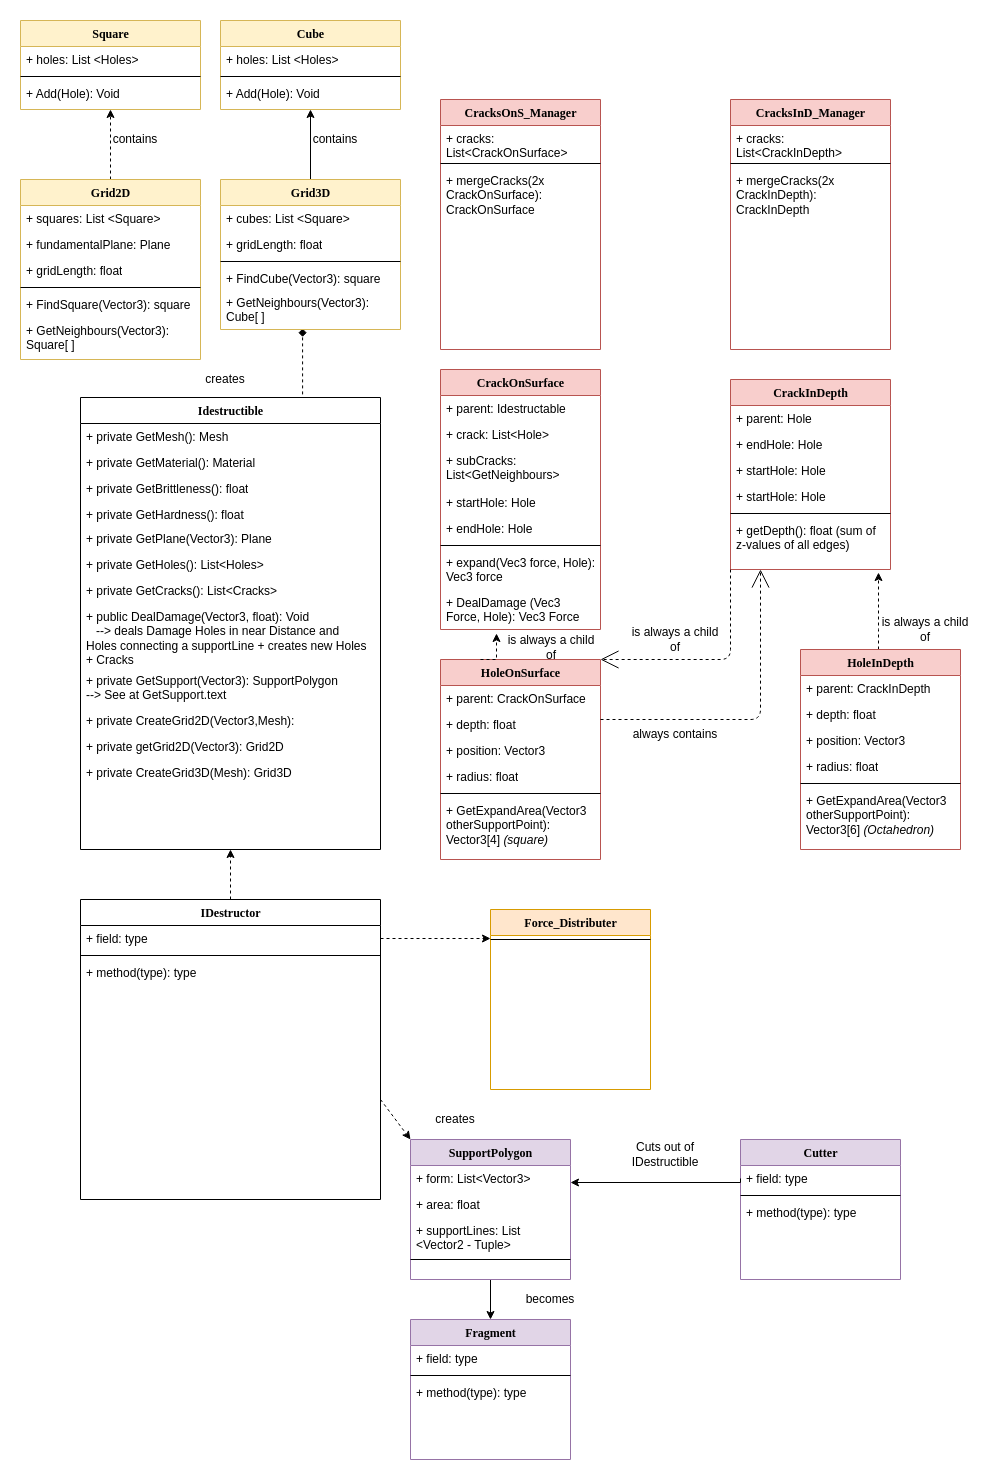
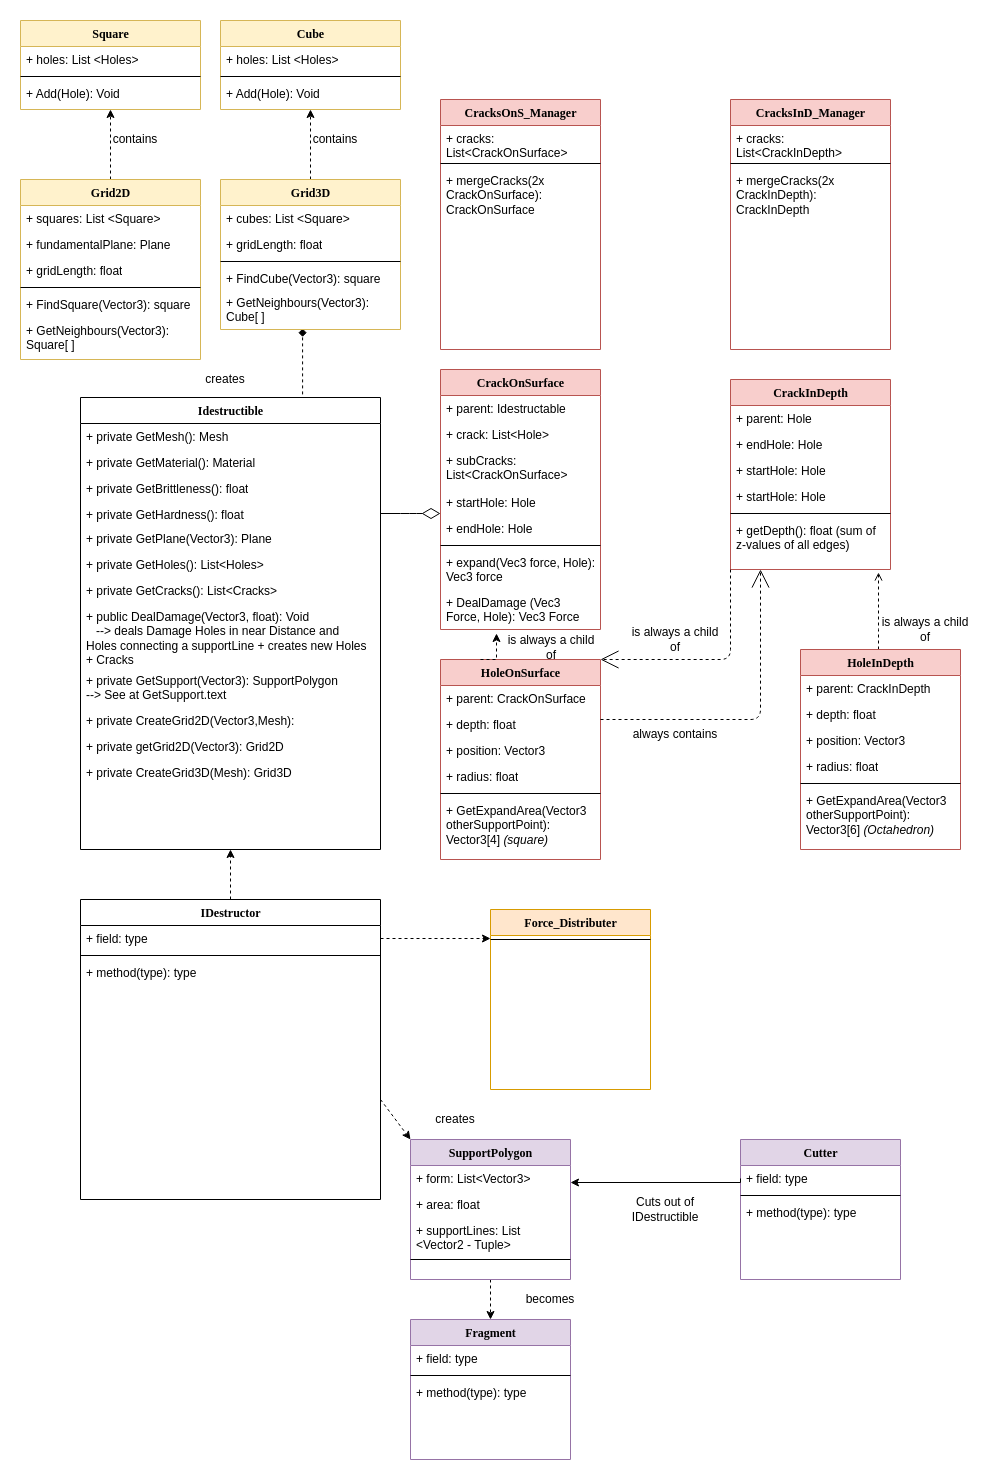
(311, 148) -> (311, 148)
(522, 469) -> (522, 469)
none -> (399, 514)
(879, 580) -> (879, 578)
(666, 1155) -> (666, 1210)
(491, 1295) -> (491, 1295)
